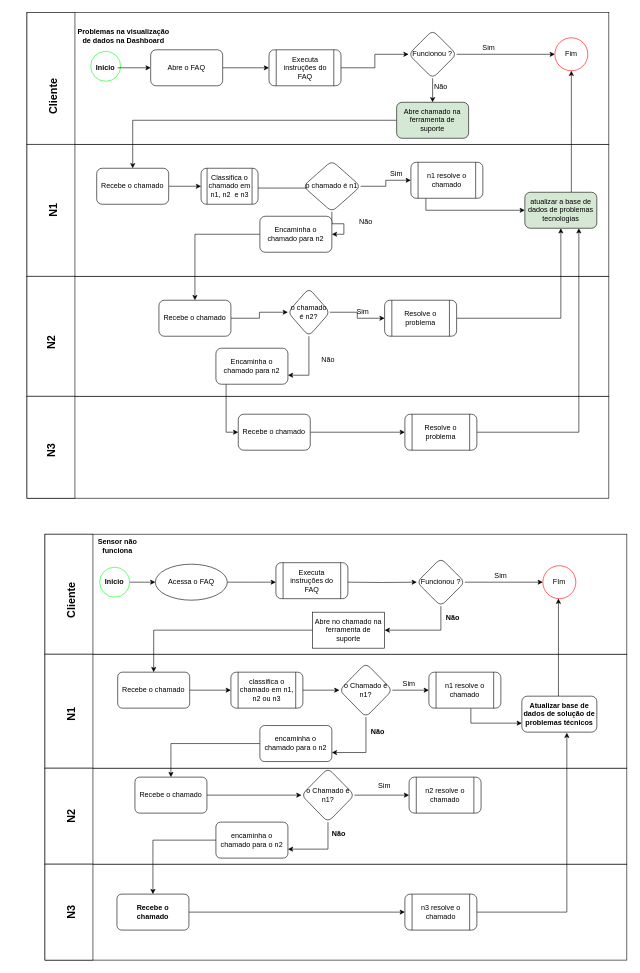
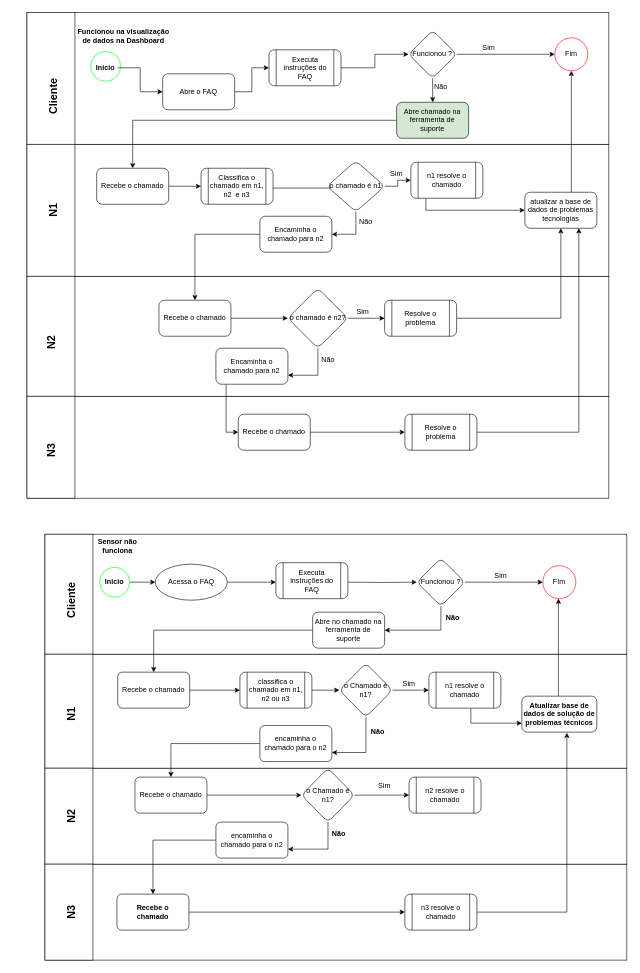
(123, 36) -> (123, 36)
(186, 68) -> (198, 92)
(229, 186) -> (237, 186)
(332, 186) -> (356, 186)
(561, 210) -> (561, 210)
(309, 312) -> (318, 318)
(348, 630) -> (348, 630)
(267, 690) -> (276, 690)
